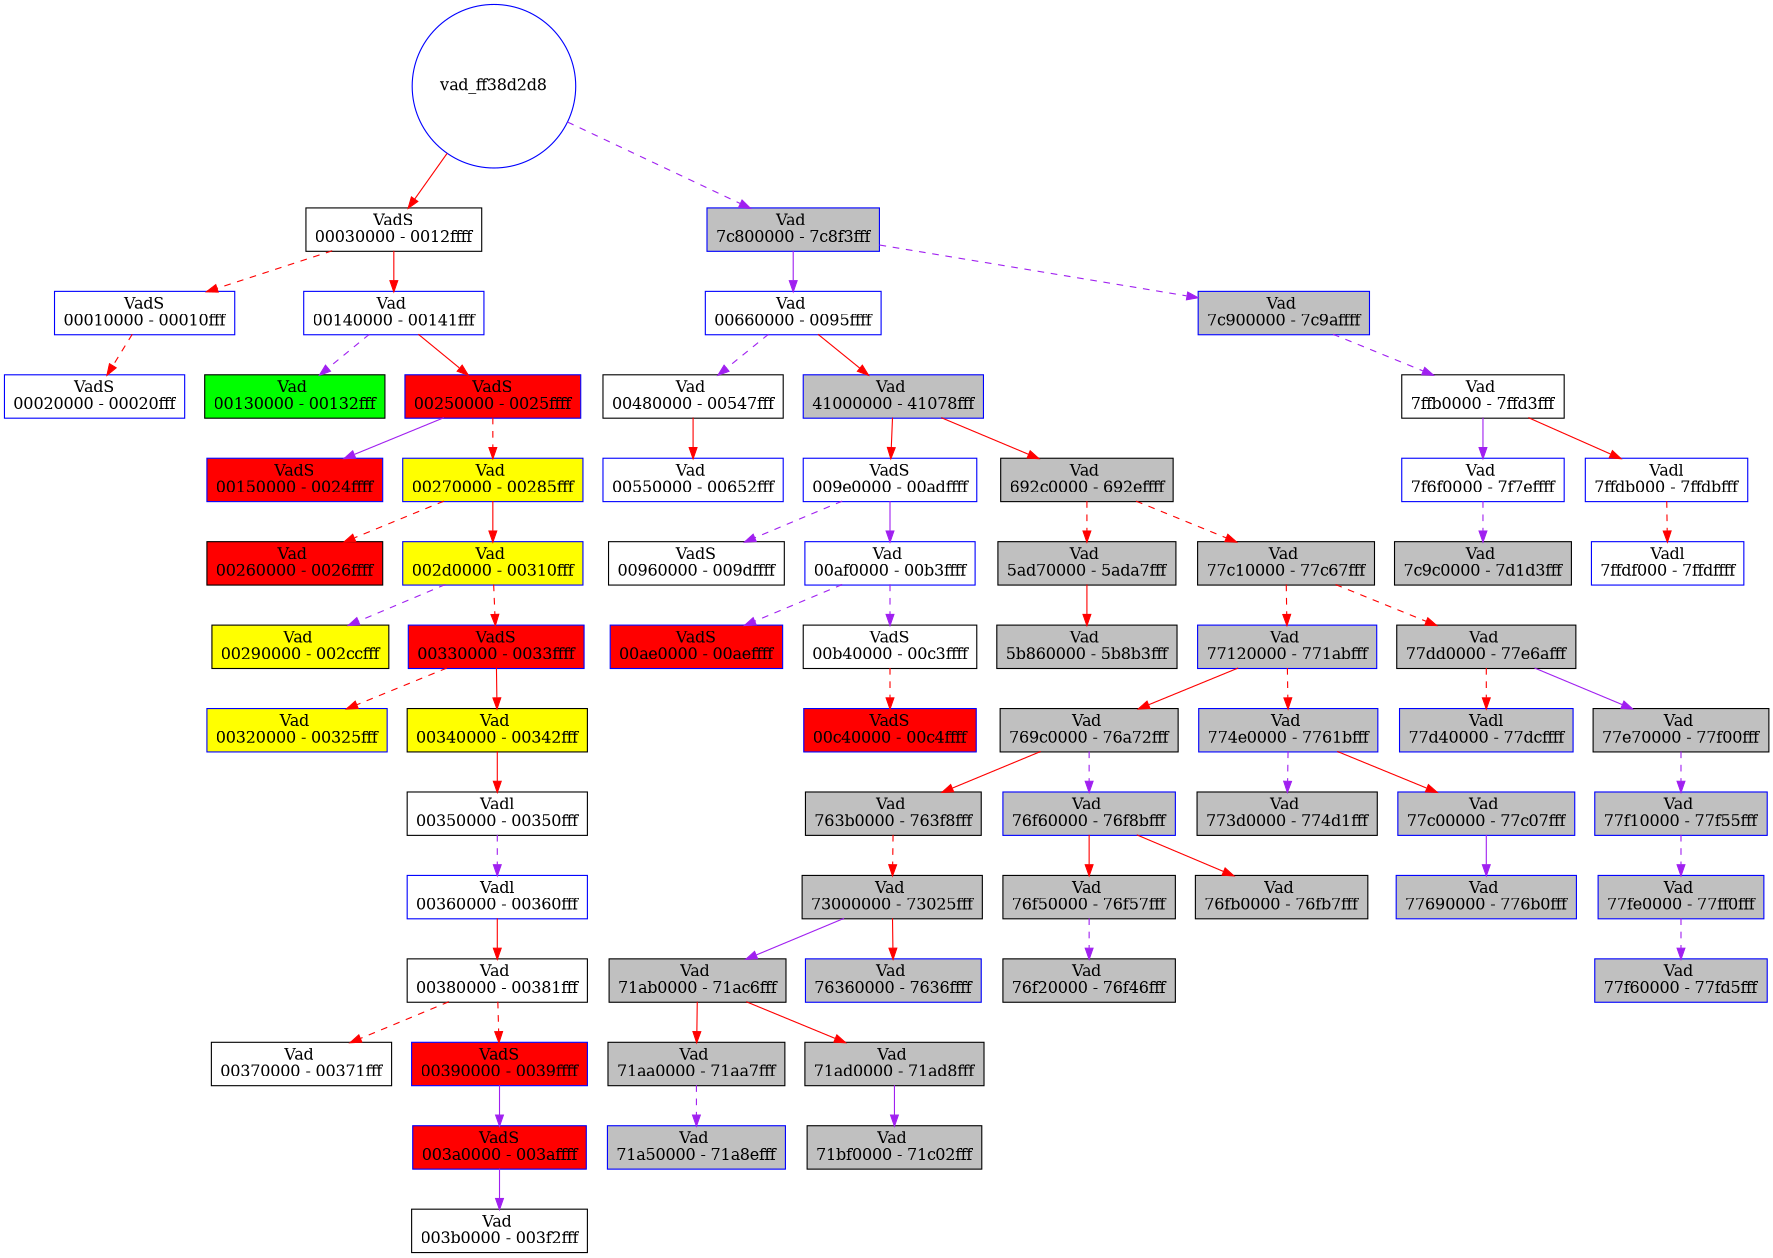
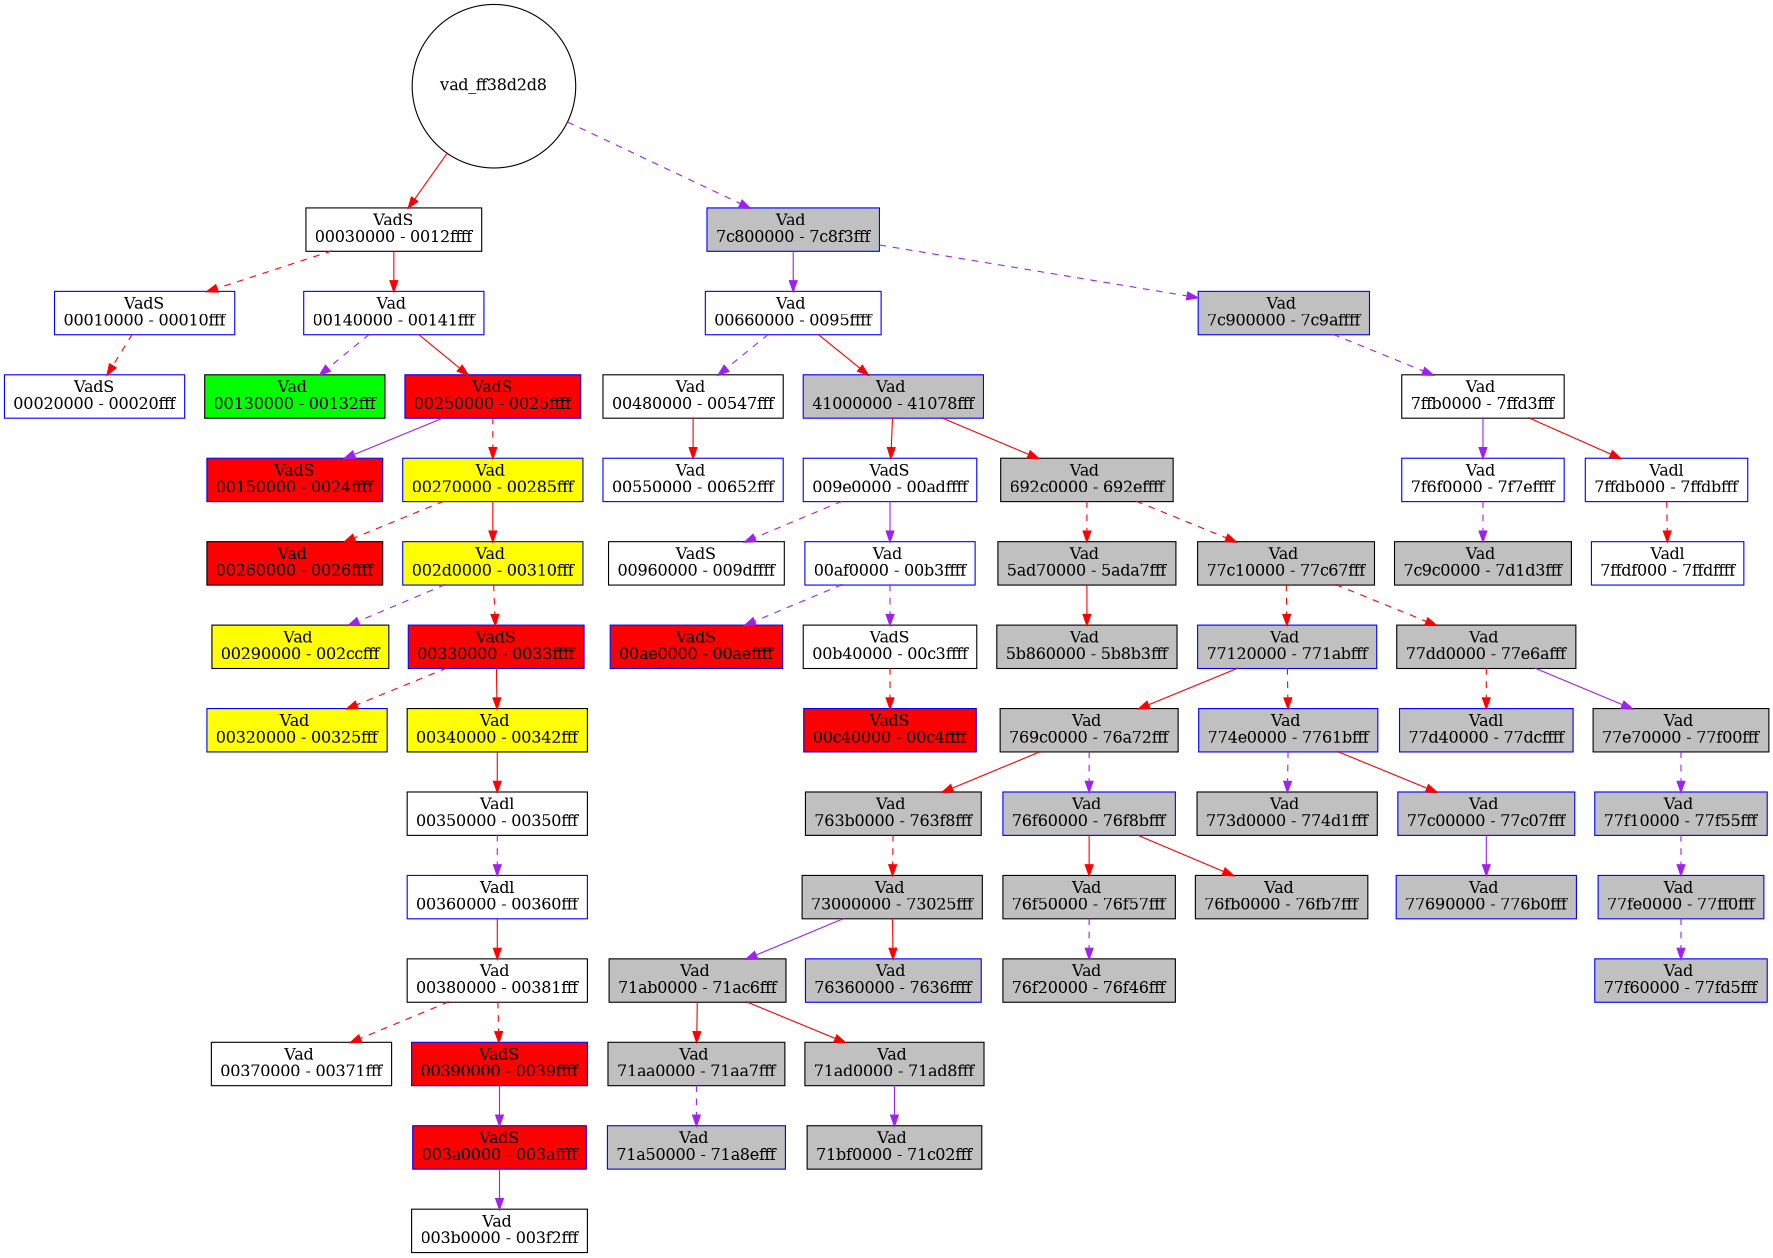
(494, 86) -> (494, 86)
